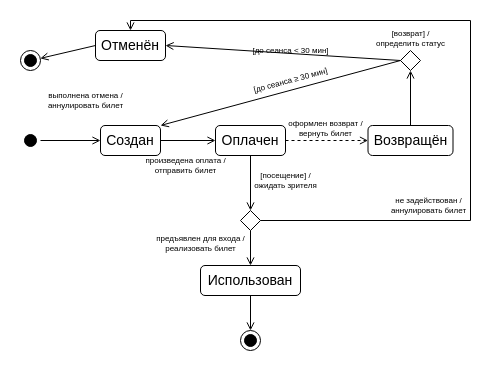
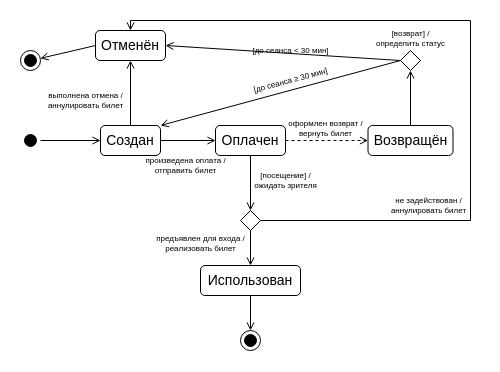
none -> (131, 94)
